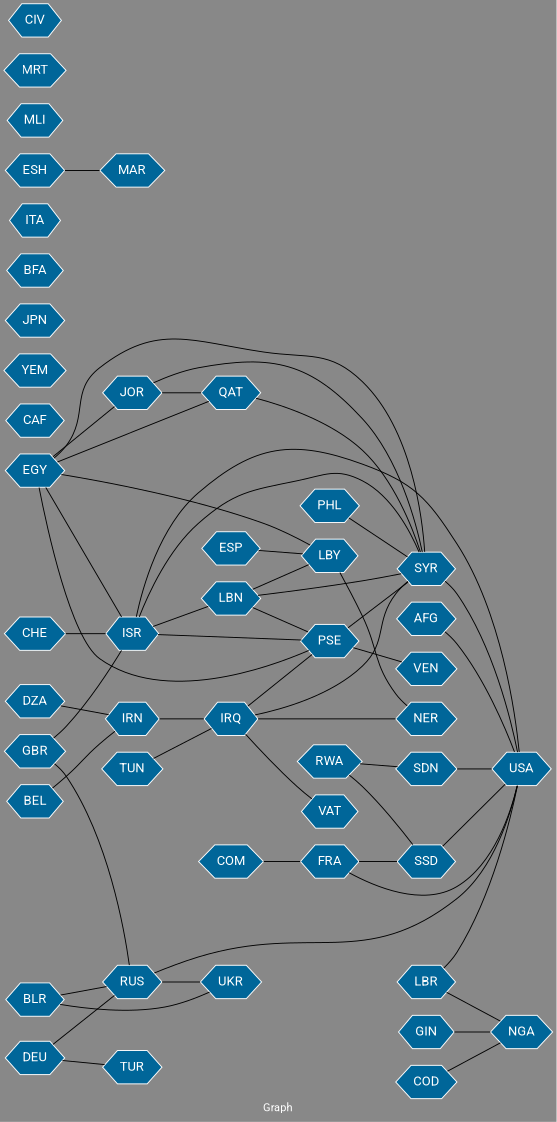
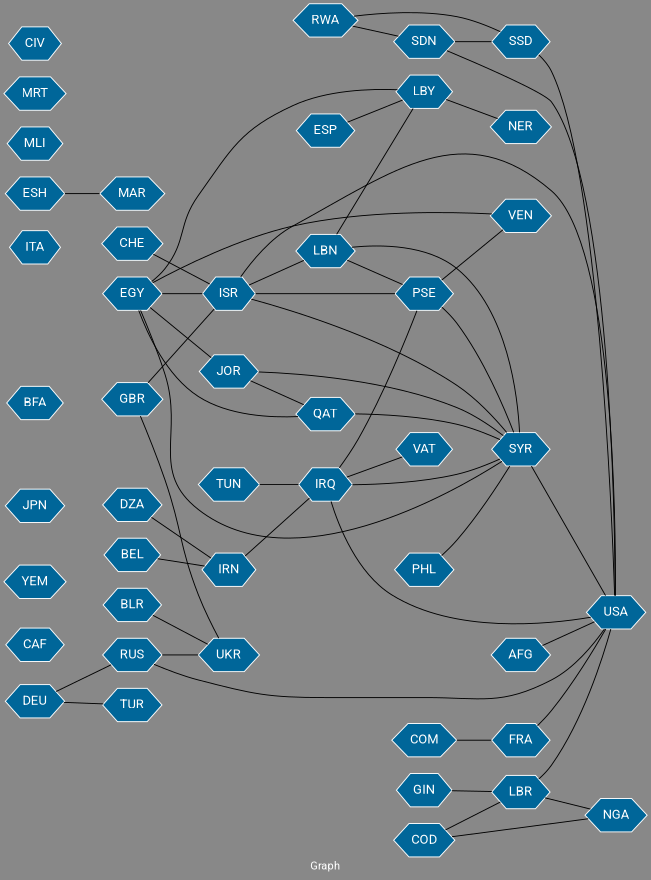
(106, 662) -> (317, 221)
(327, 719) -> (433, 613)
none -> (473, 816)
(105, 859) -> (179, 528)
(378, 862) -> (473, 42)
(84, 991) -> none
(472, 1032) -> (472, 791)
